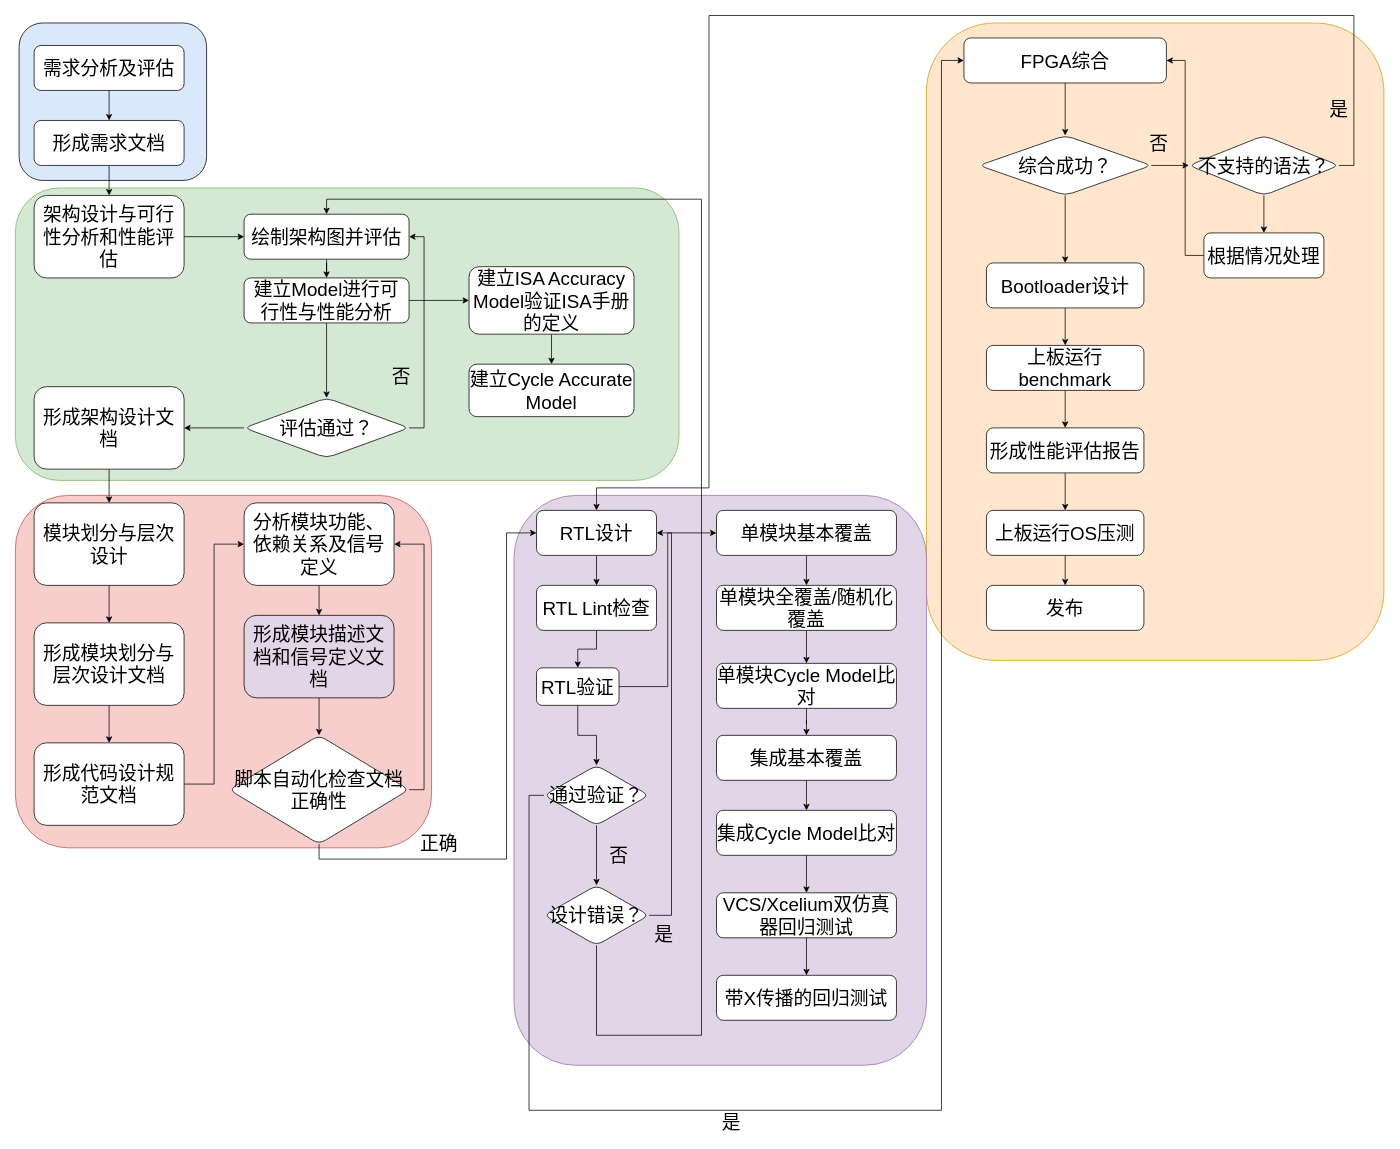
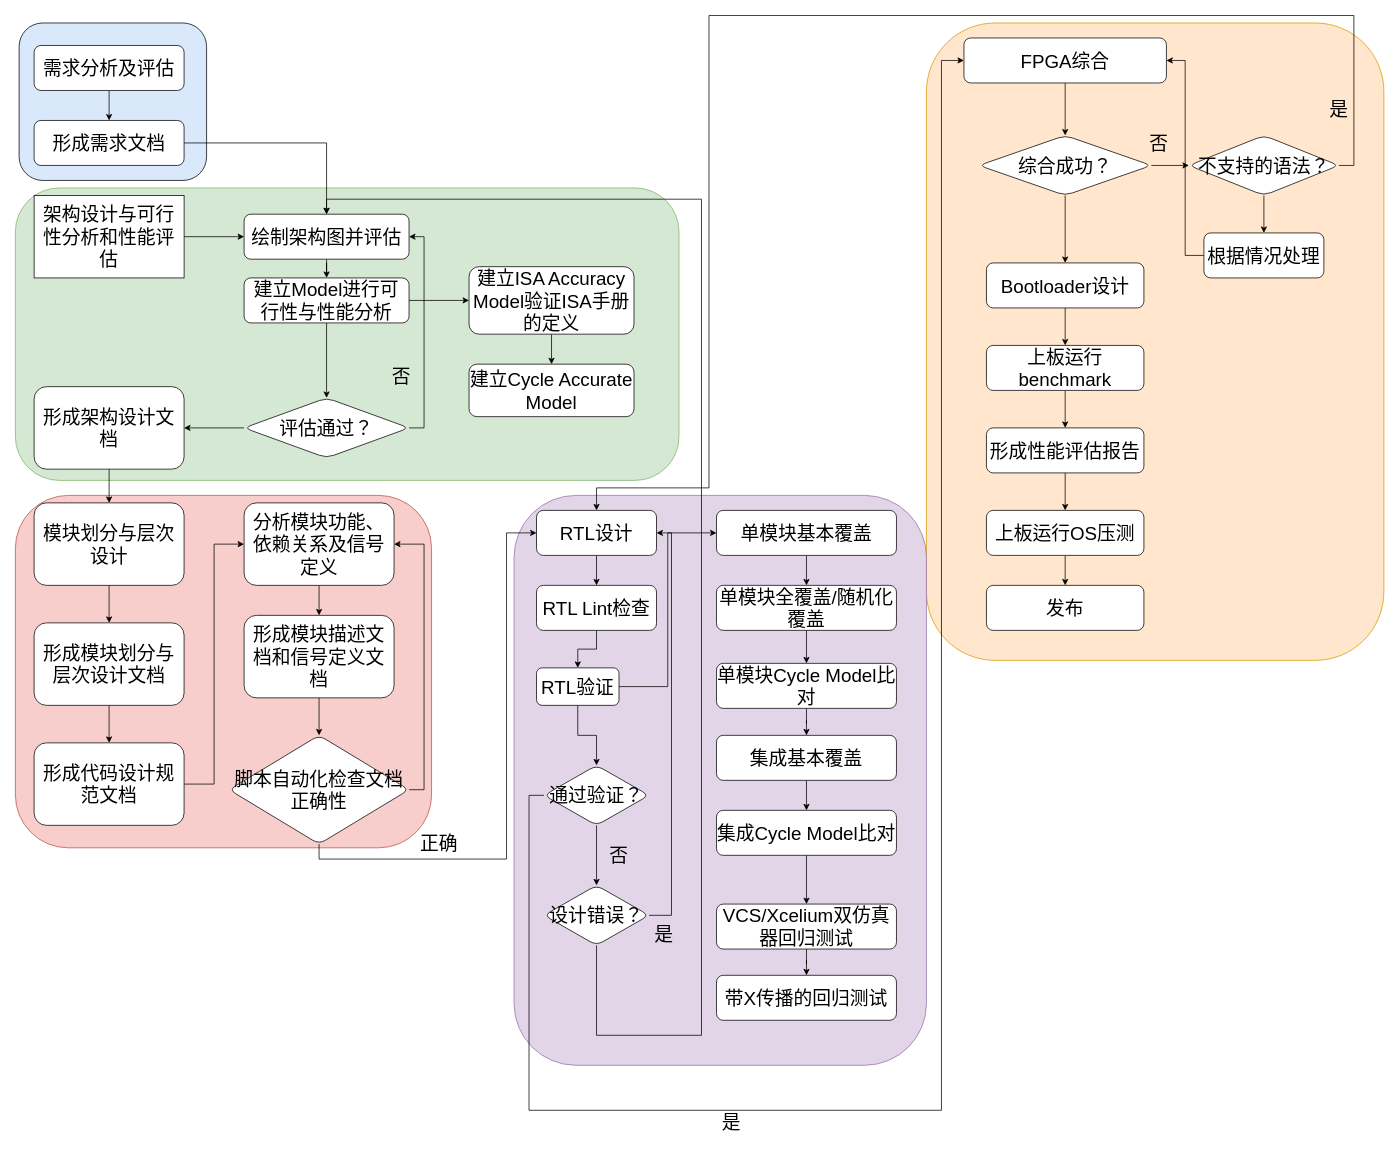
(109, 189) -> (282, 143)
(109, 237) -> (109, 237)
(319, 657) -> (319, 657)
(807, 915) -> (807, 927)
